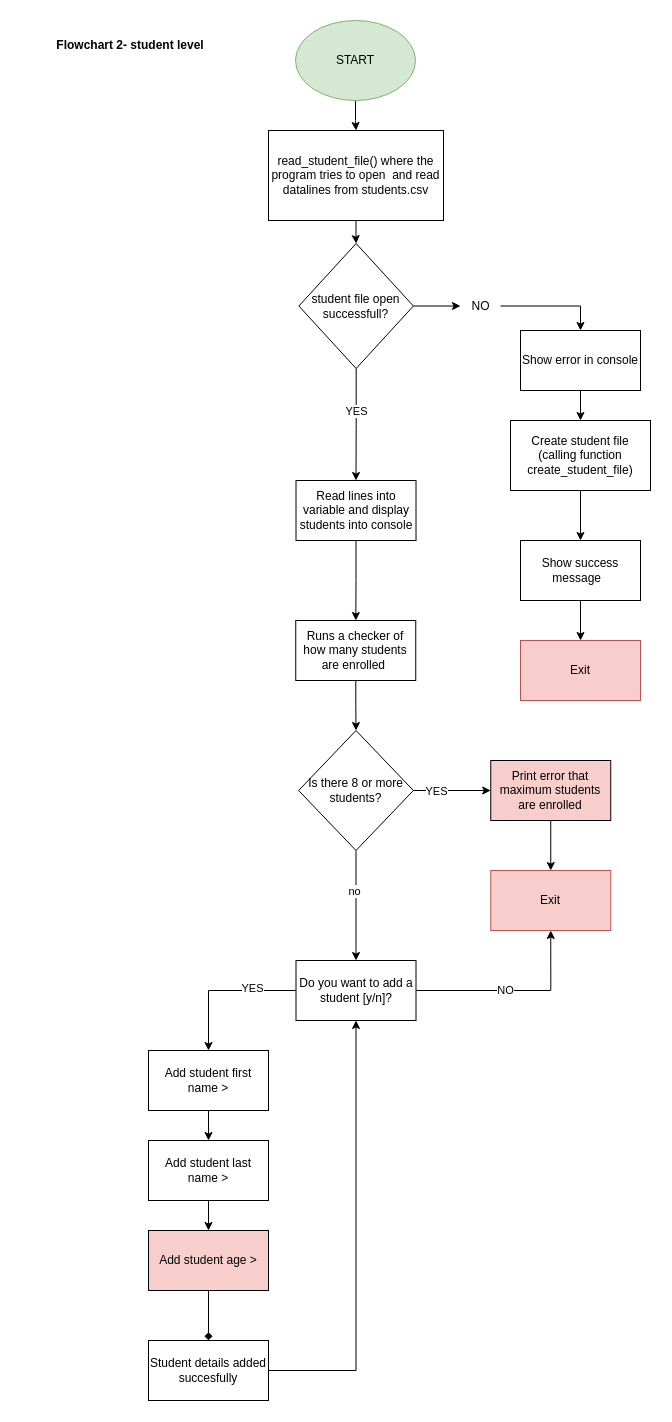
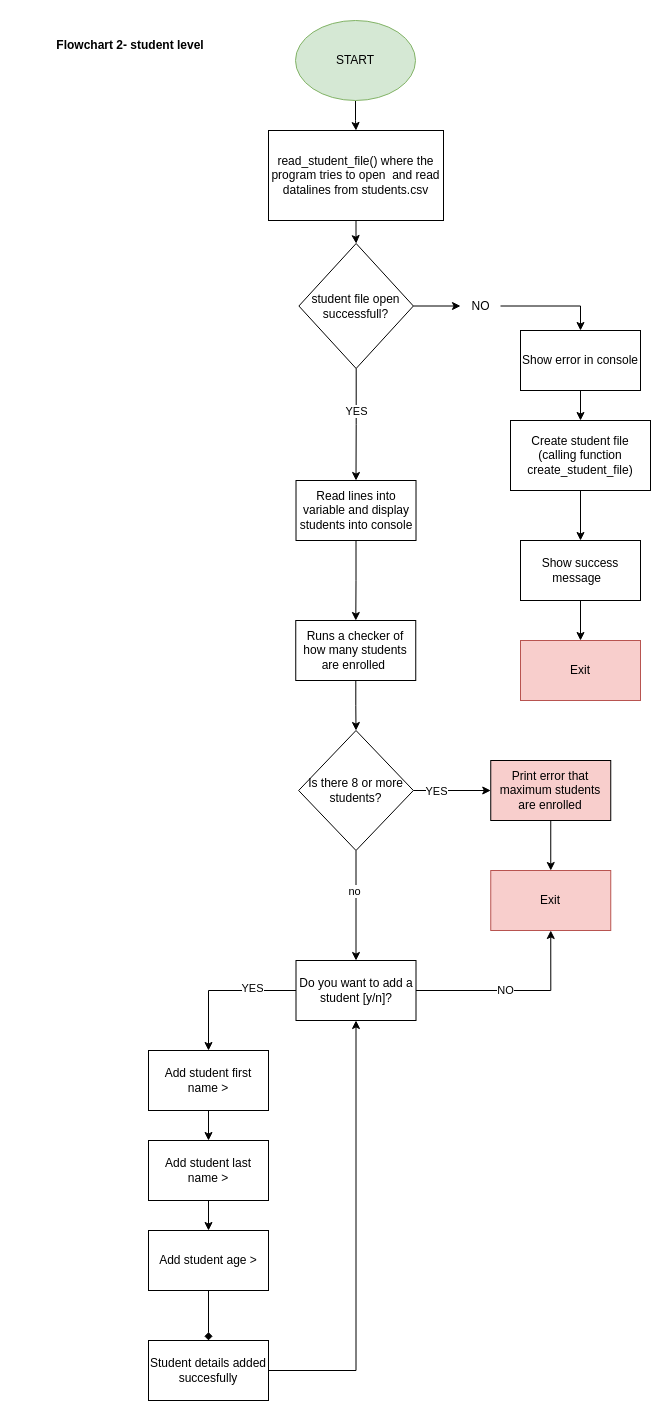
(209, 1261) -> (209, 1261)
